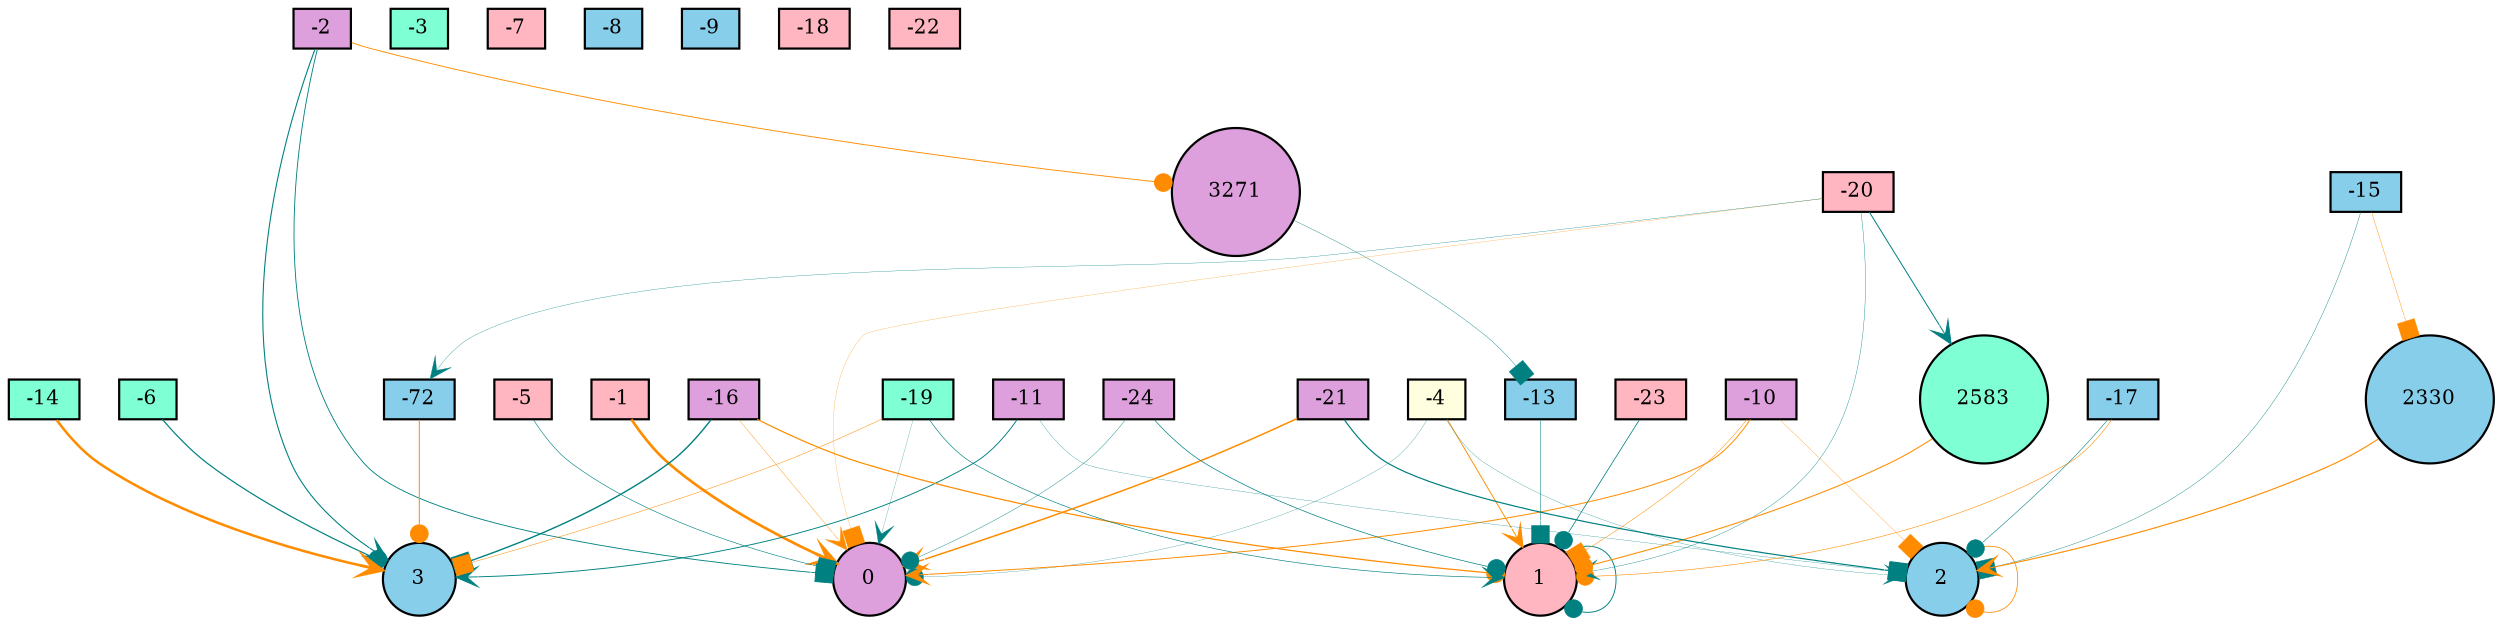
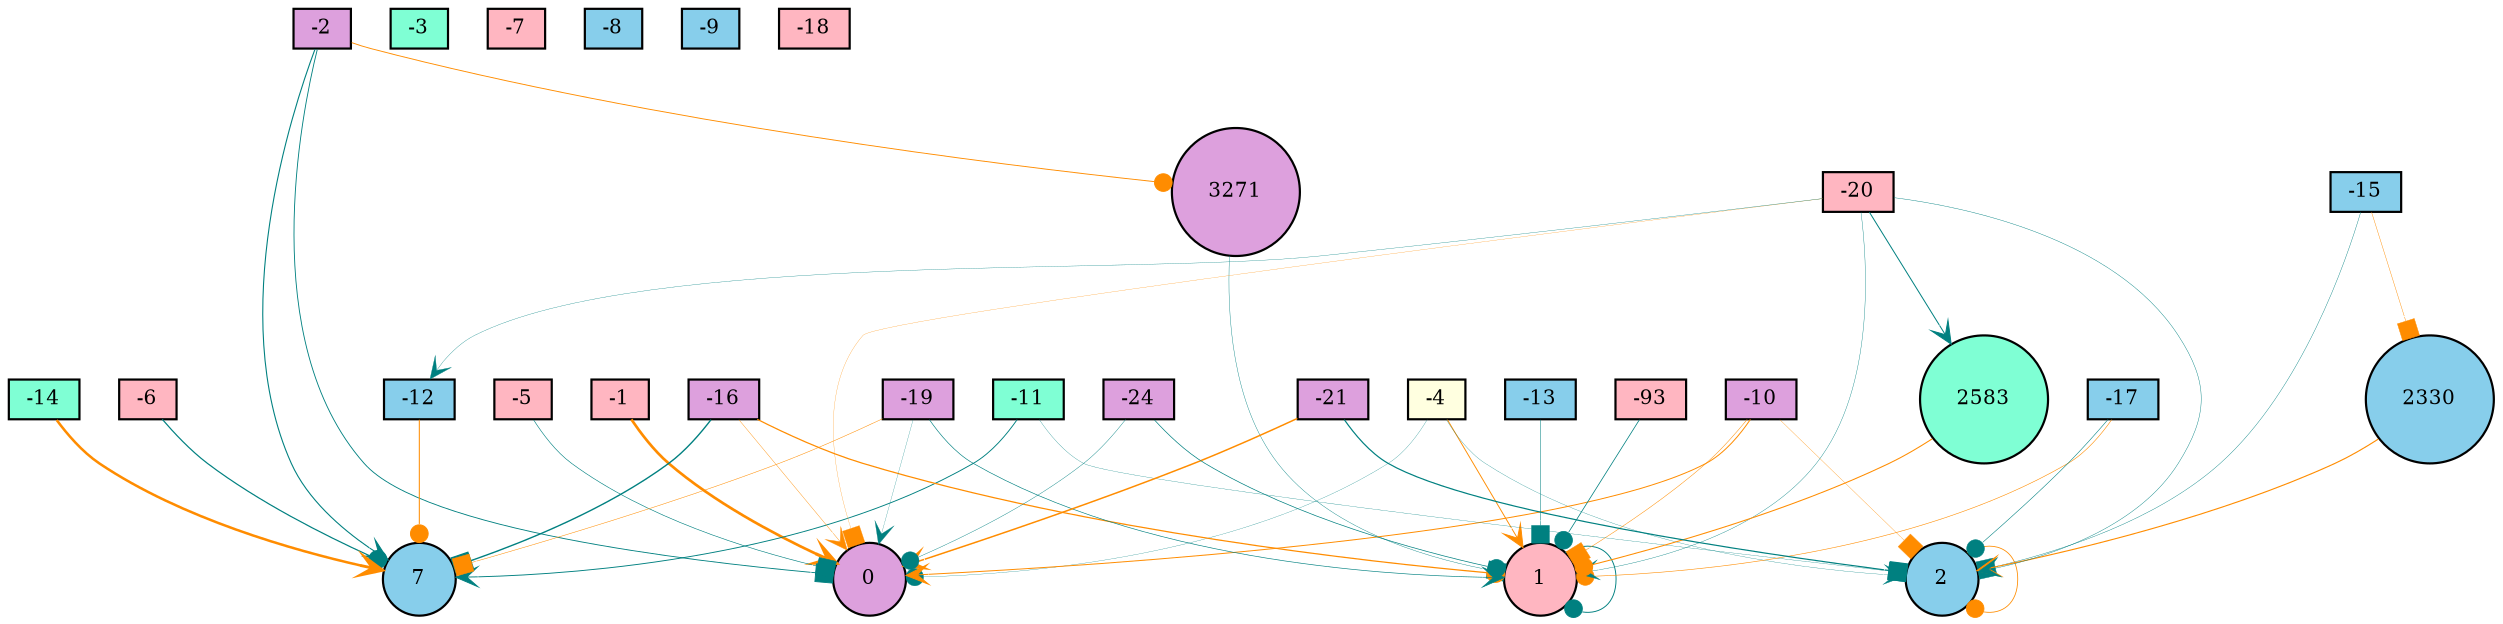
(925, 29) -> none
(1409, 283) -> (1284, 470)
none -> (2185, 346)
(148, 399) -> (148, 399)
(419, 399) -> (419, 399)
(918, 399) -> (918, 399)
(1028, 399) -> (1028, 399)
(1651, 399) -> (1651, 399)
(419, 579) -> (419, 579)
